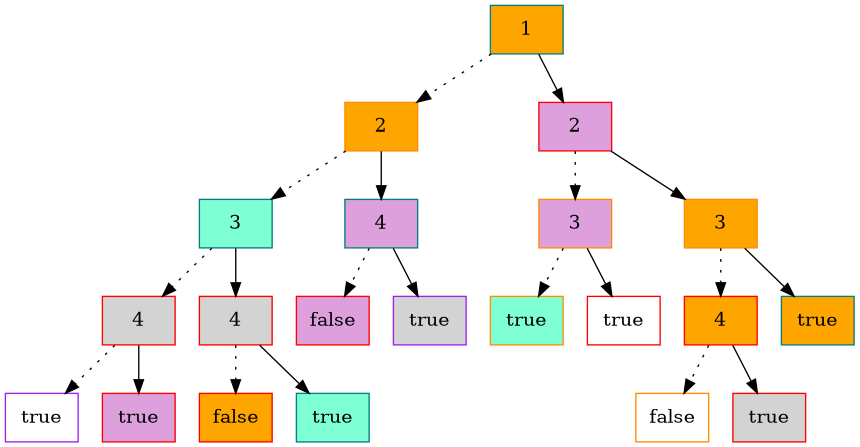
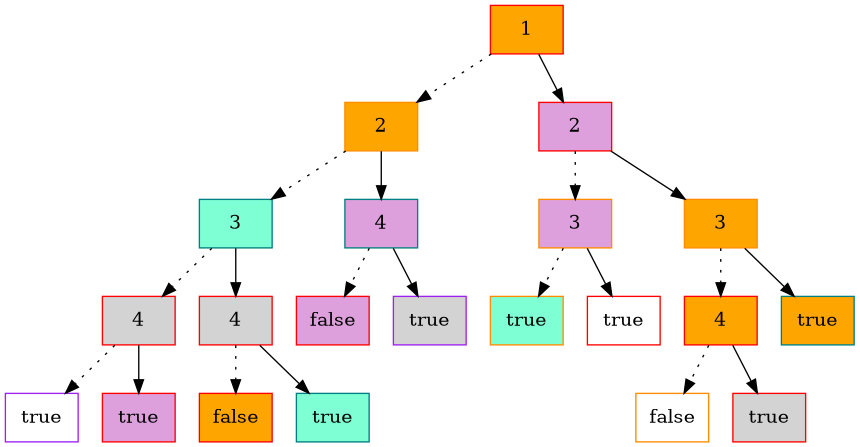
(527, 30) -> (527, 30)
